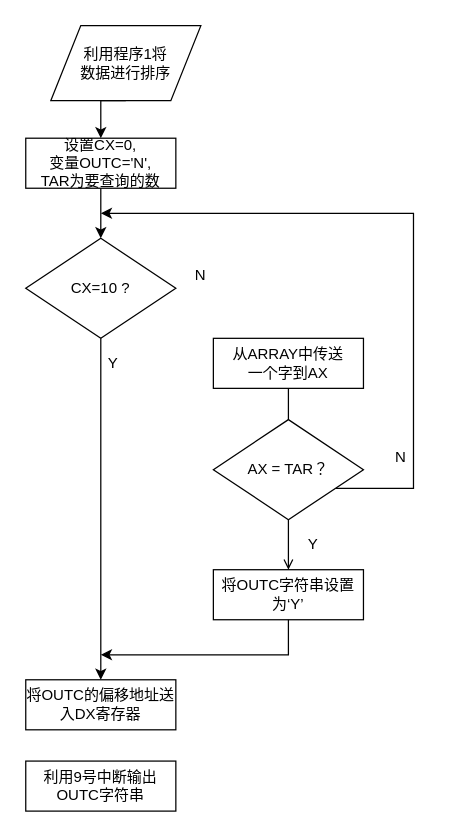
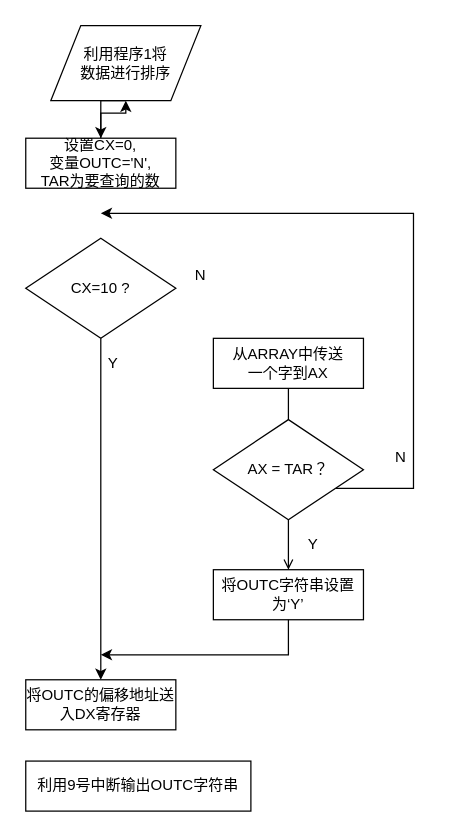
(101, 209) -> (116, 113)
(101, 786) -> (138, 786)
